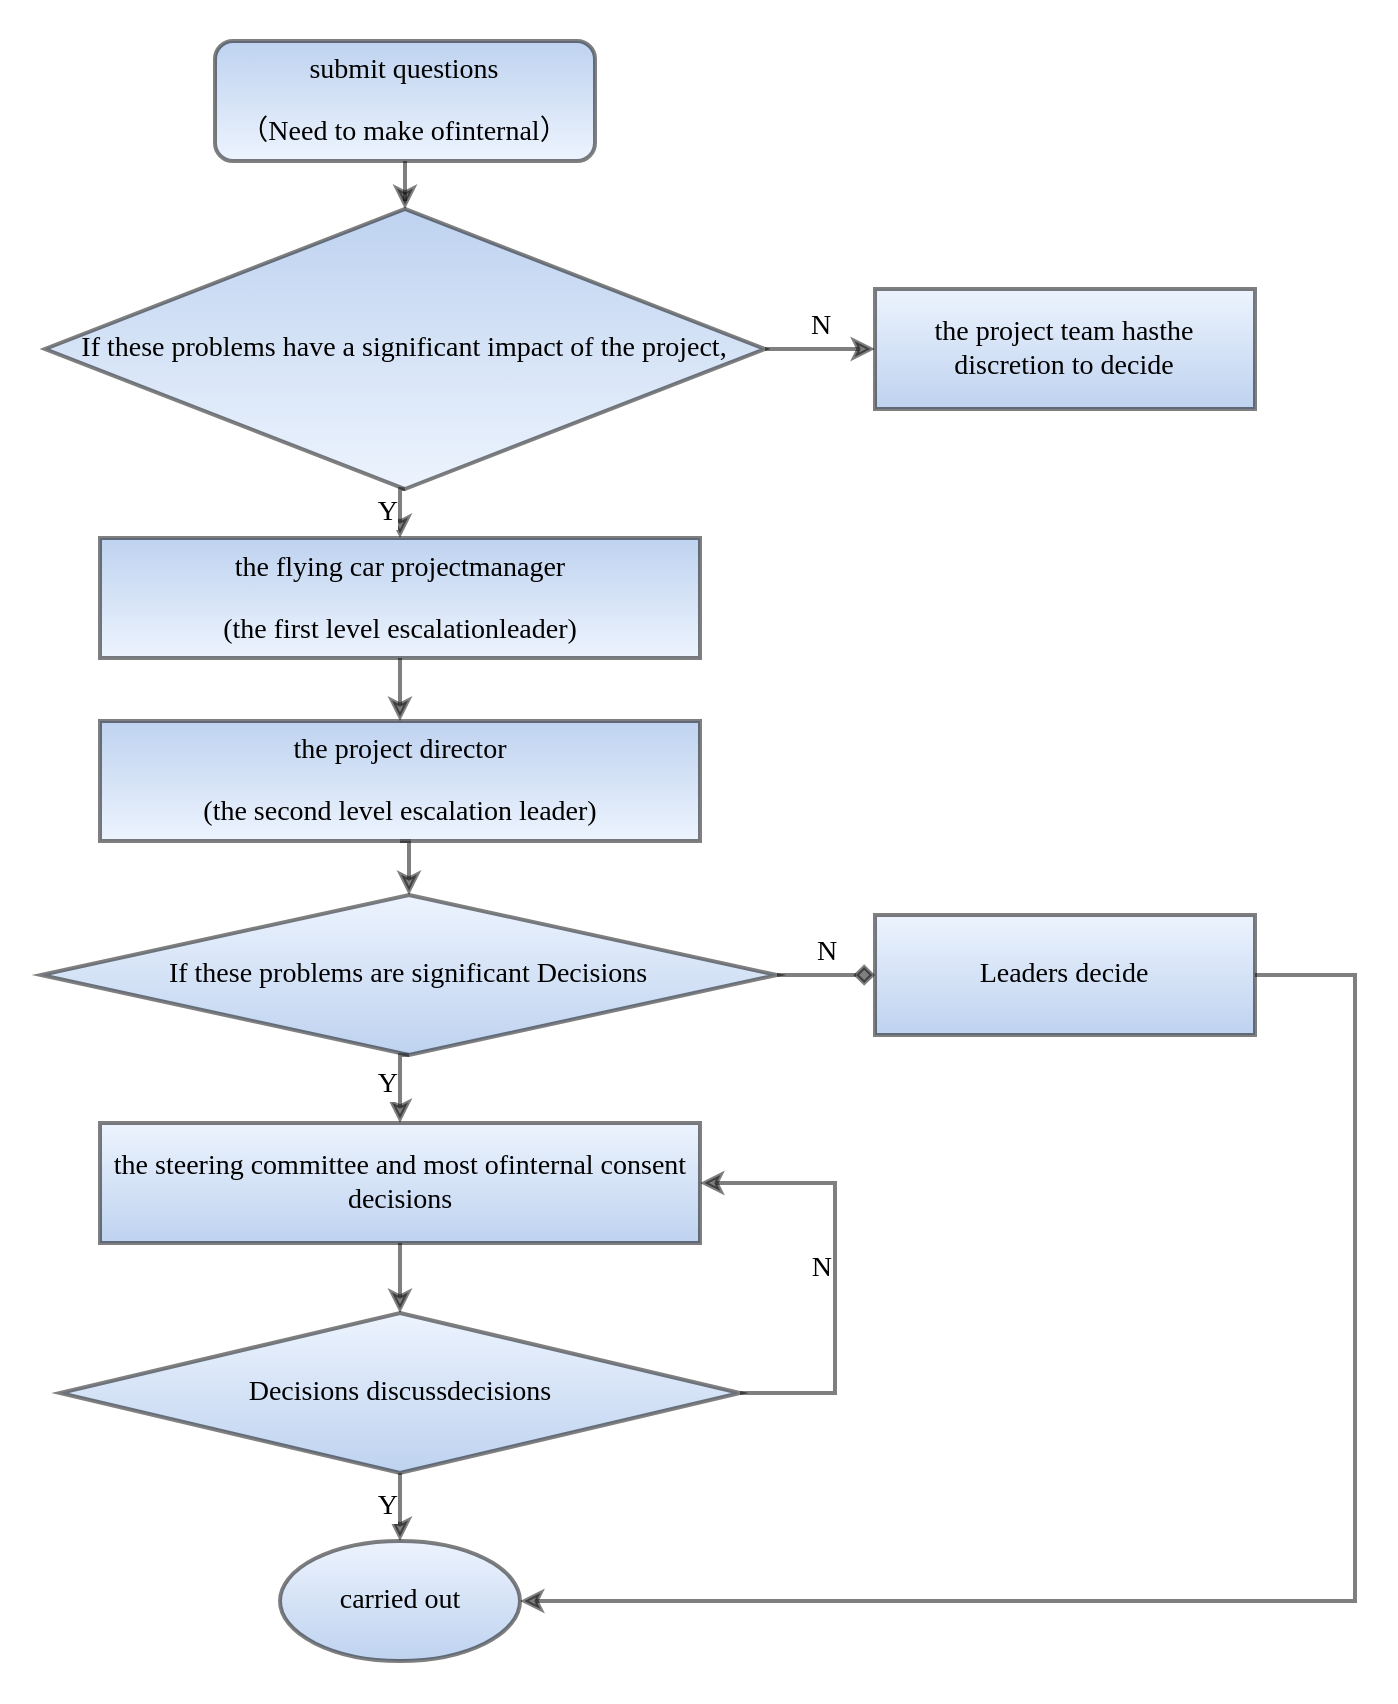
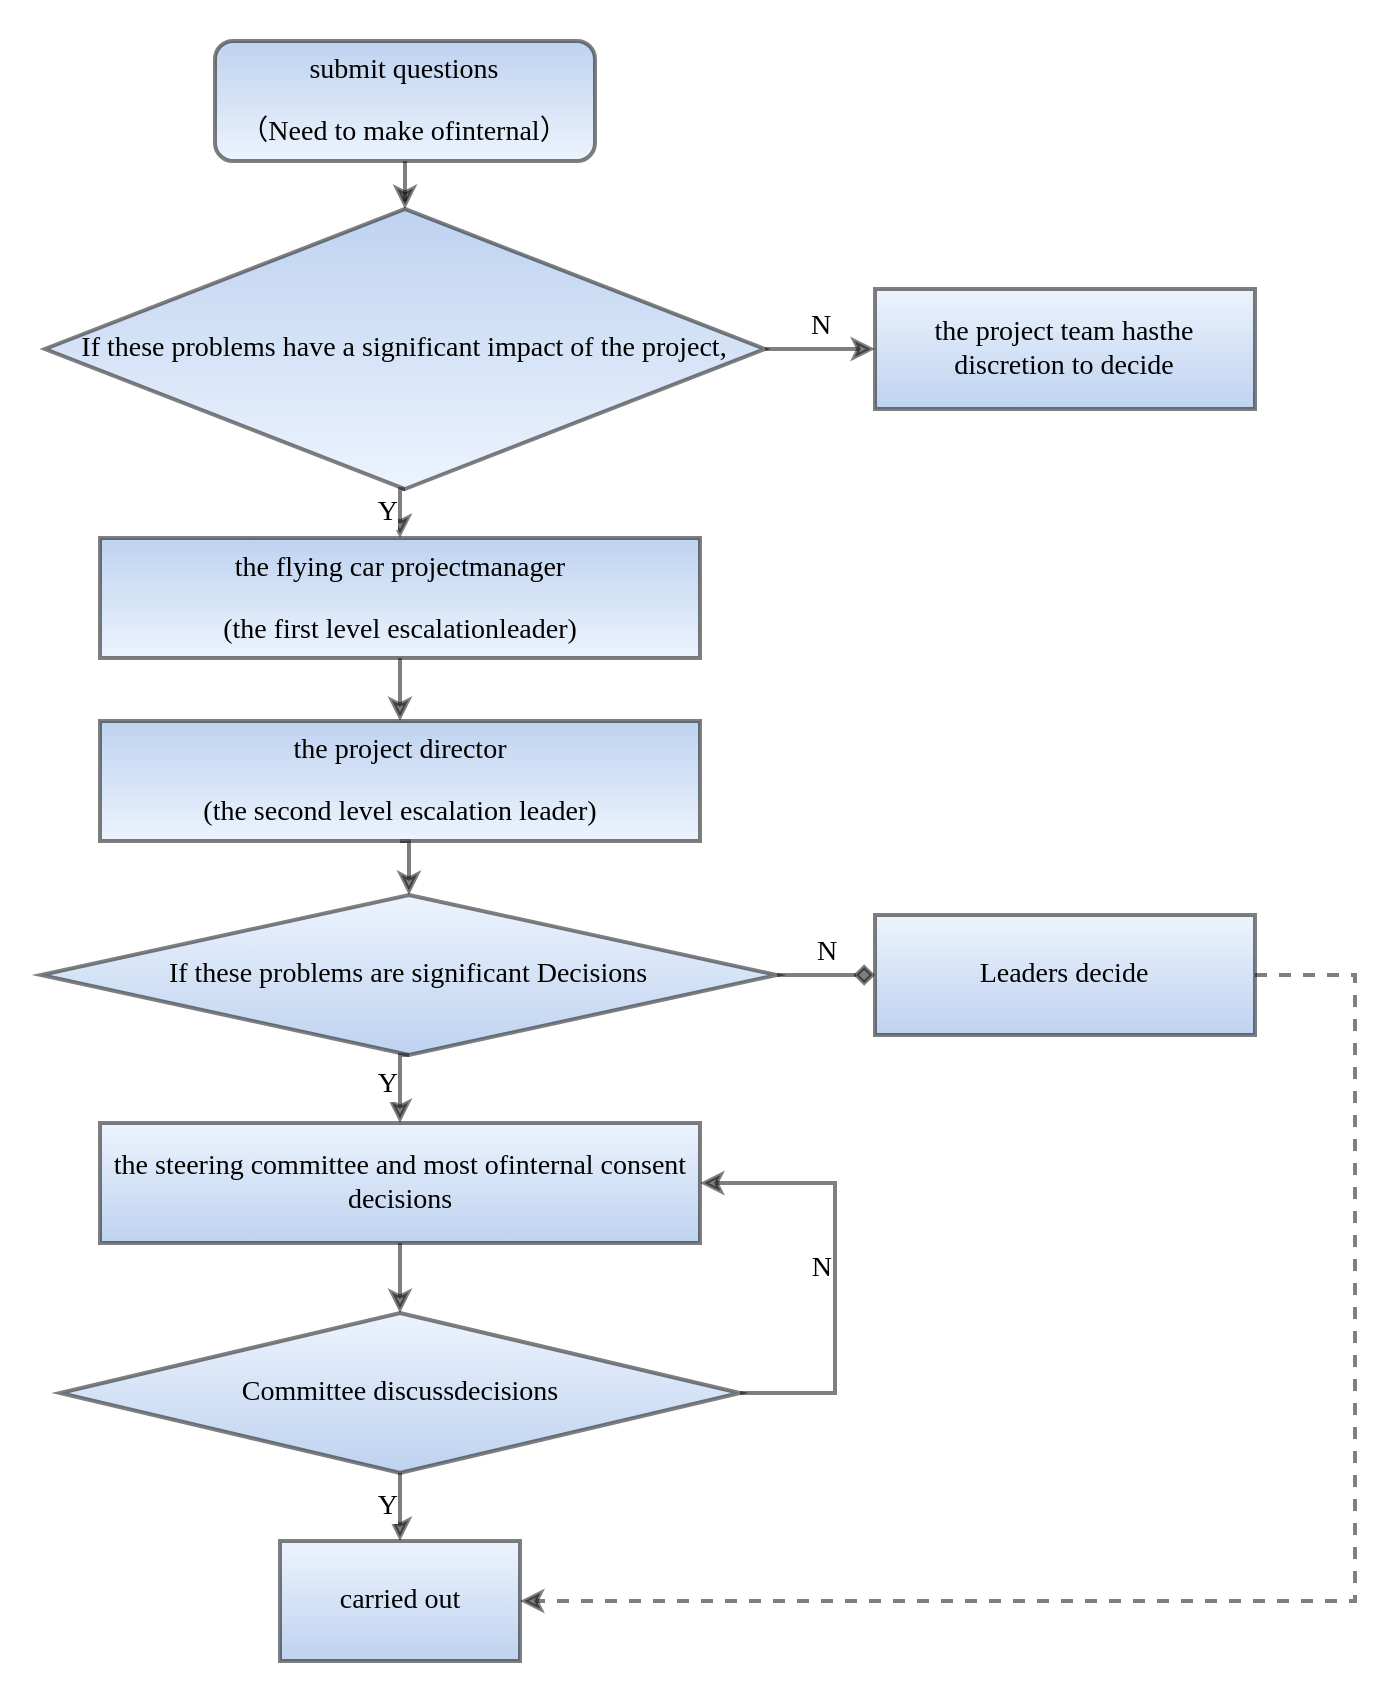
(1272, 975) -> (1272, 975)
(401, 1393) -> (401, 1393)
(400, 1601) -> (400, 1601)
